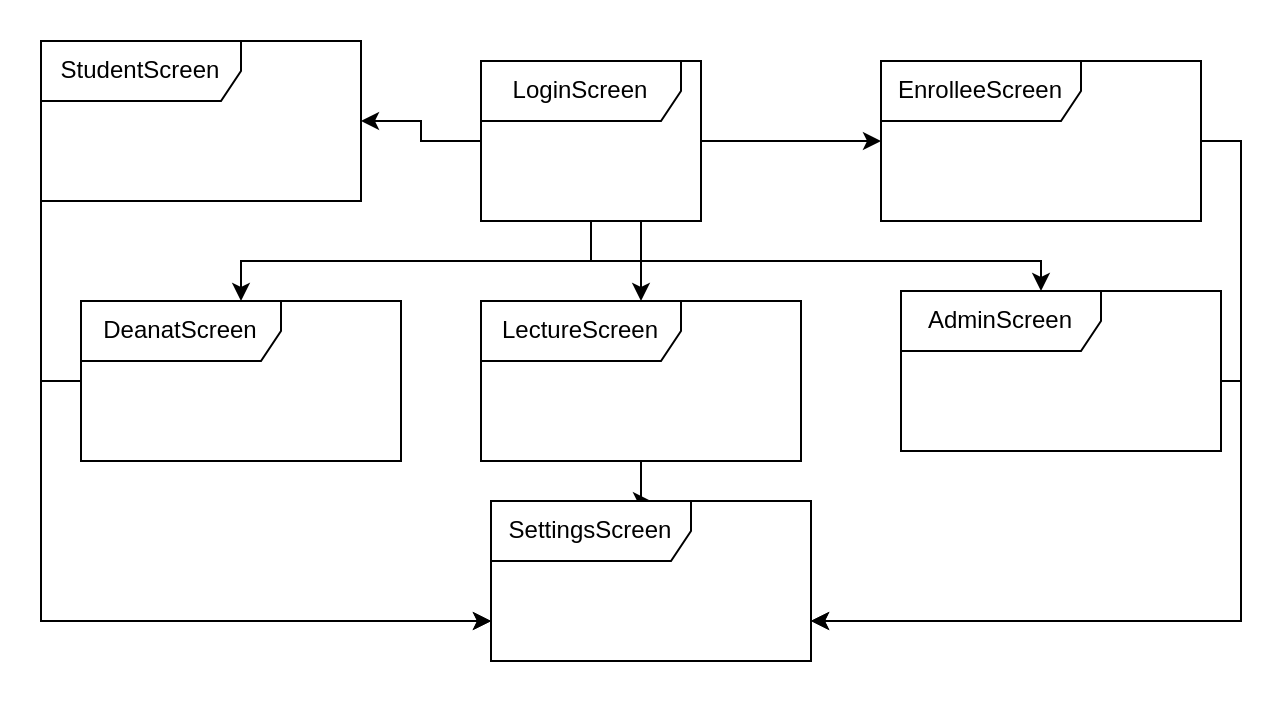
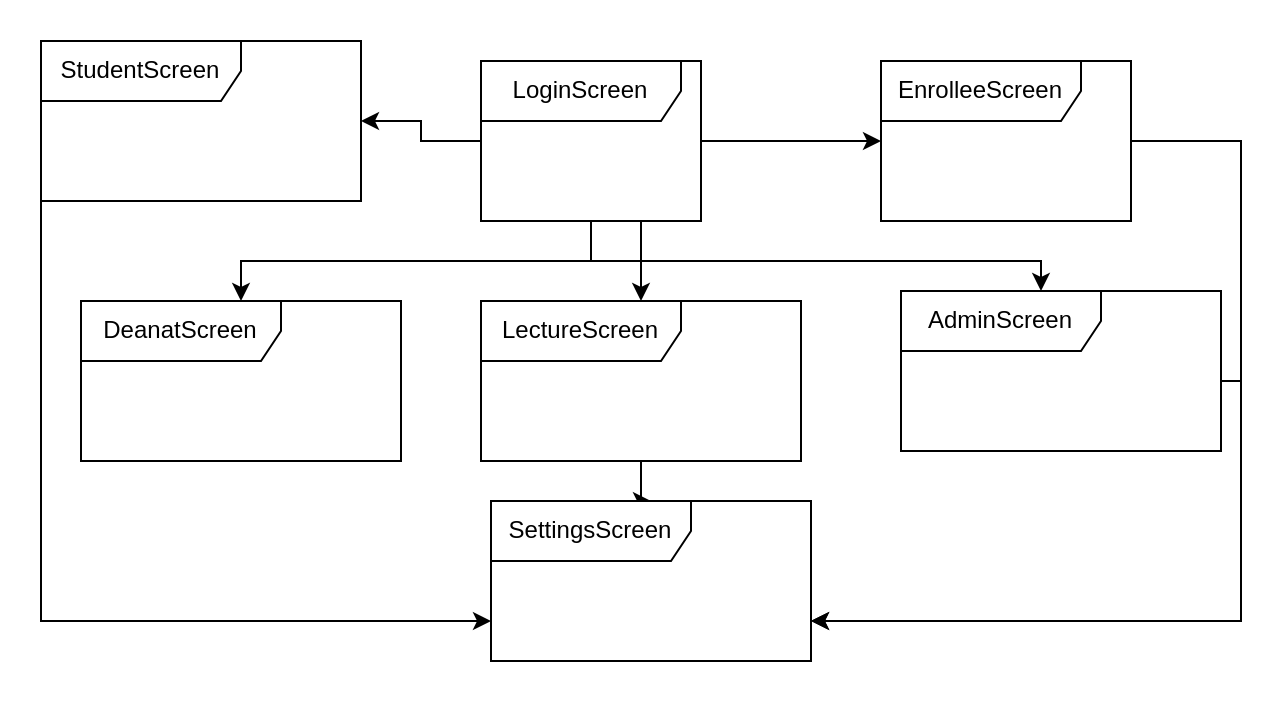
(1041, 141) -> (1006, 141)
(61, 381) -> none
